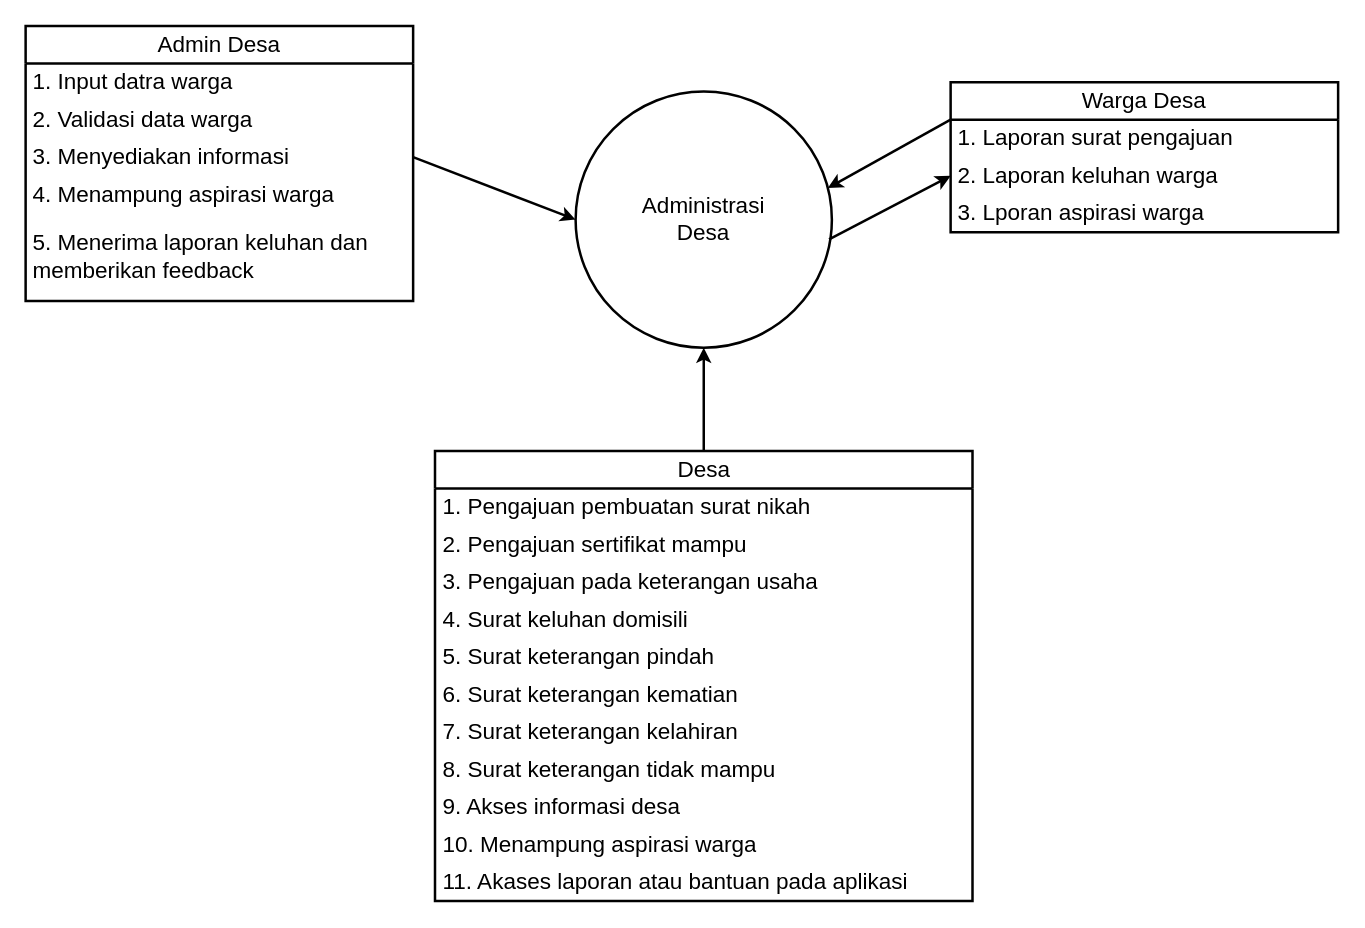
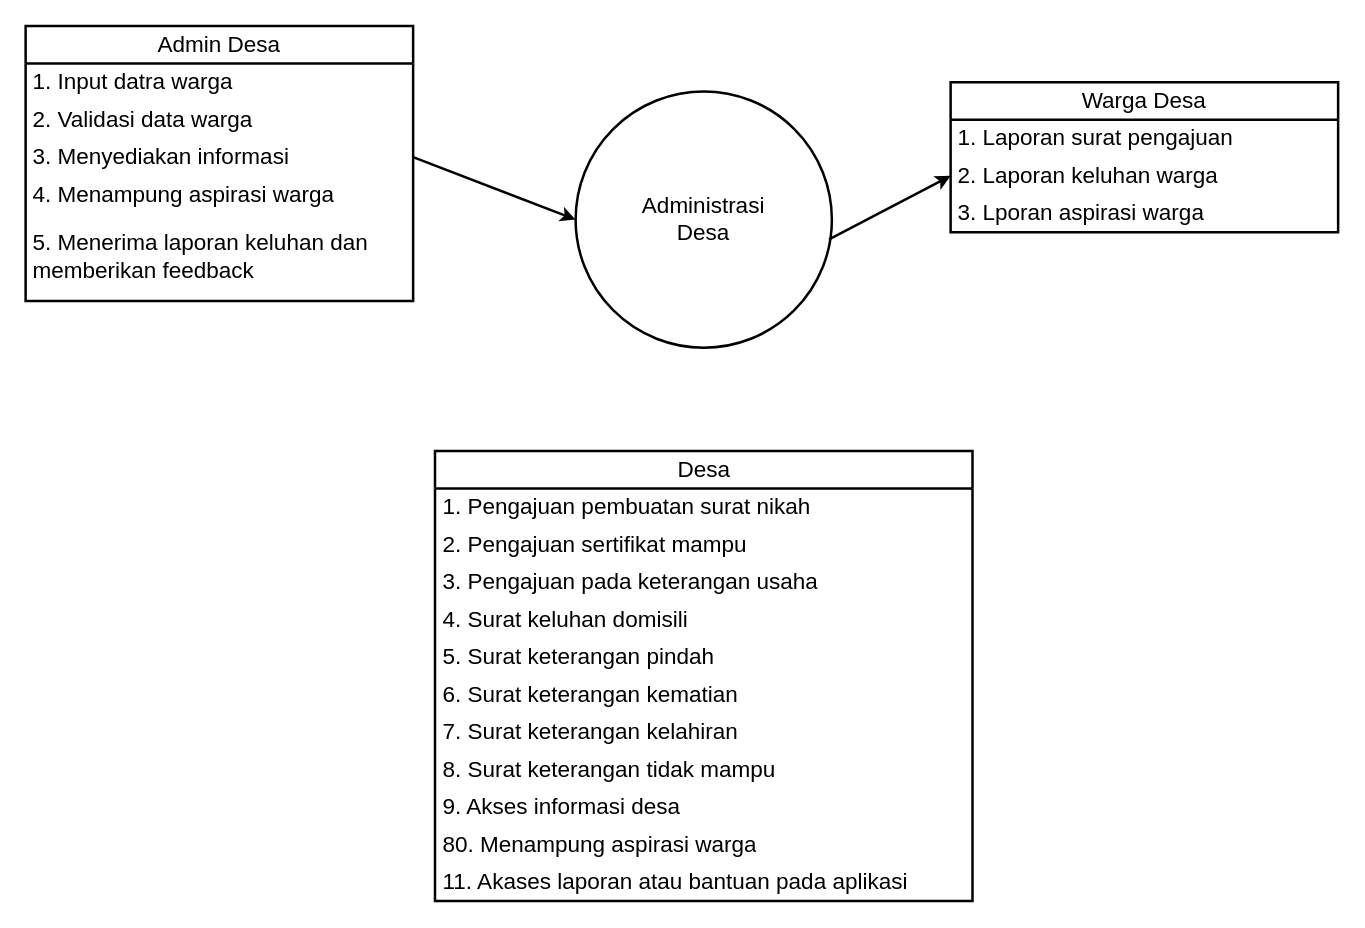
(893, 152) -> none
(704, 404) -> none
(602, 844) -> (602, 844)
